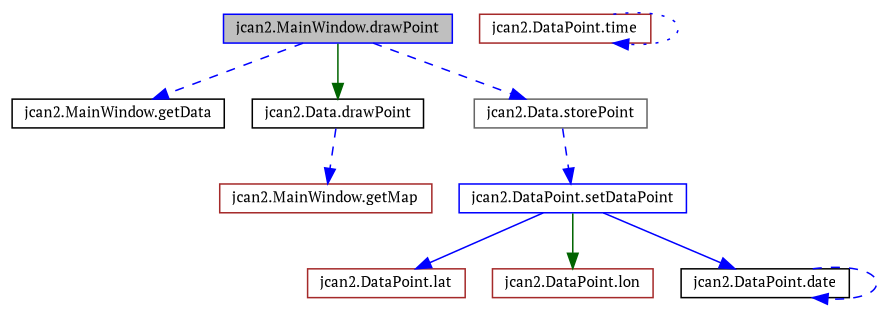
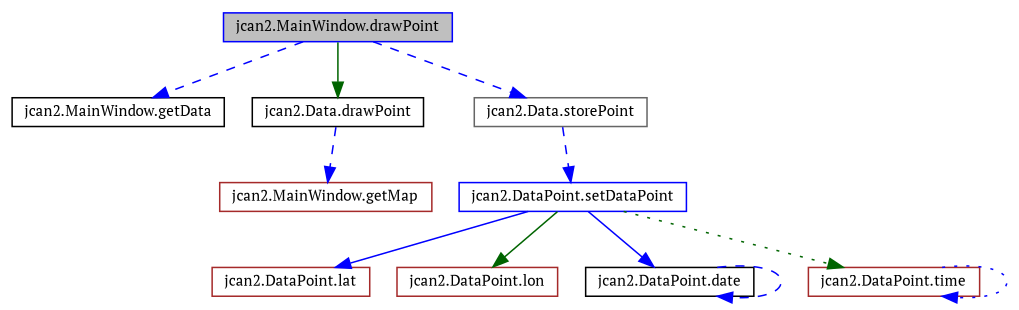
none -> (726, 238)
